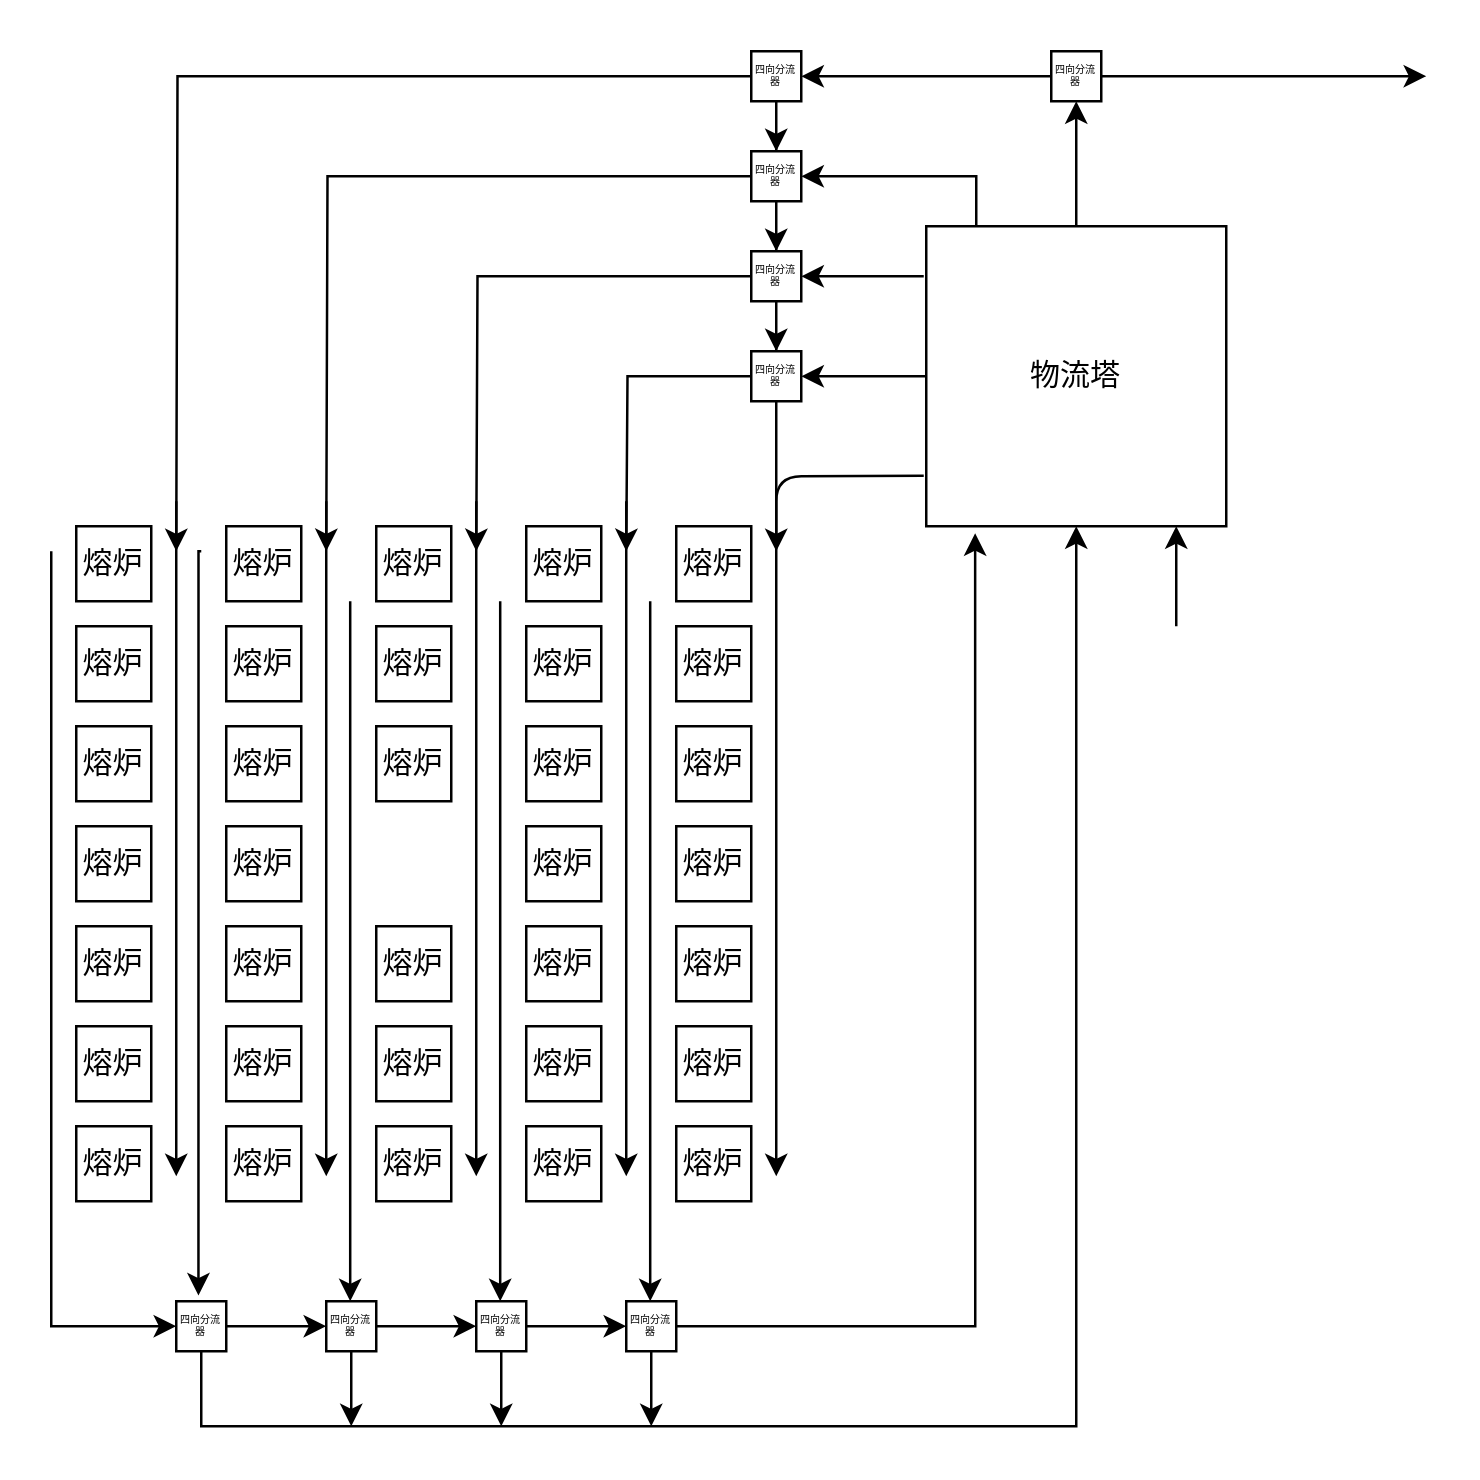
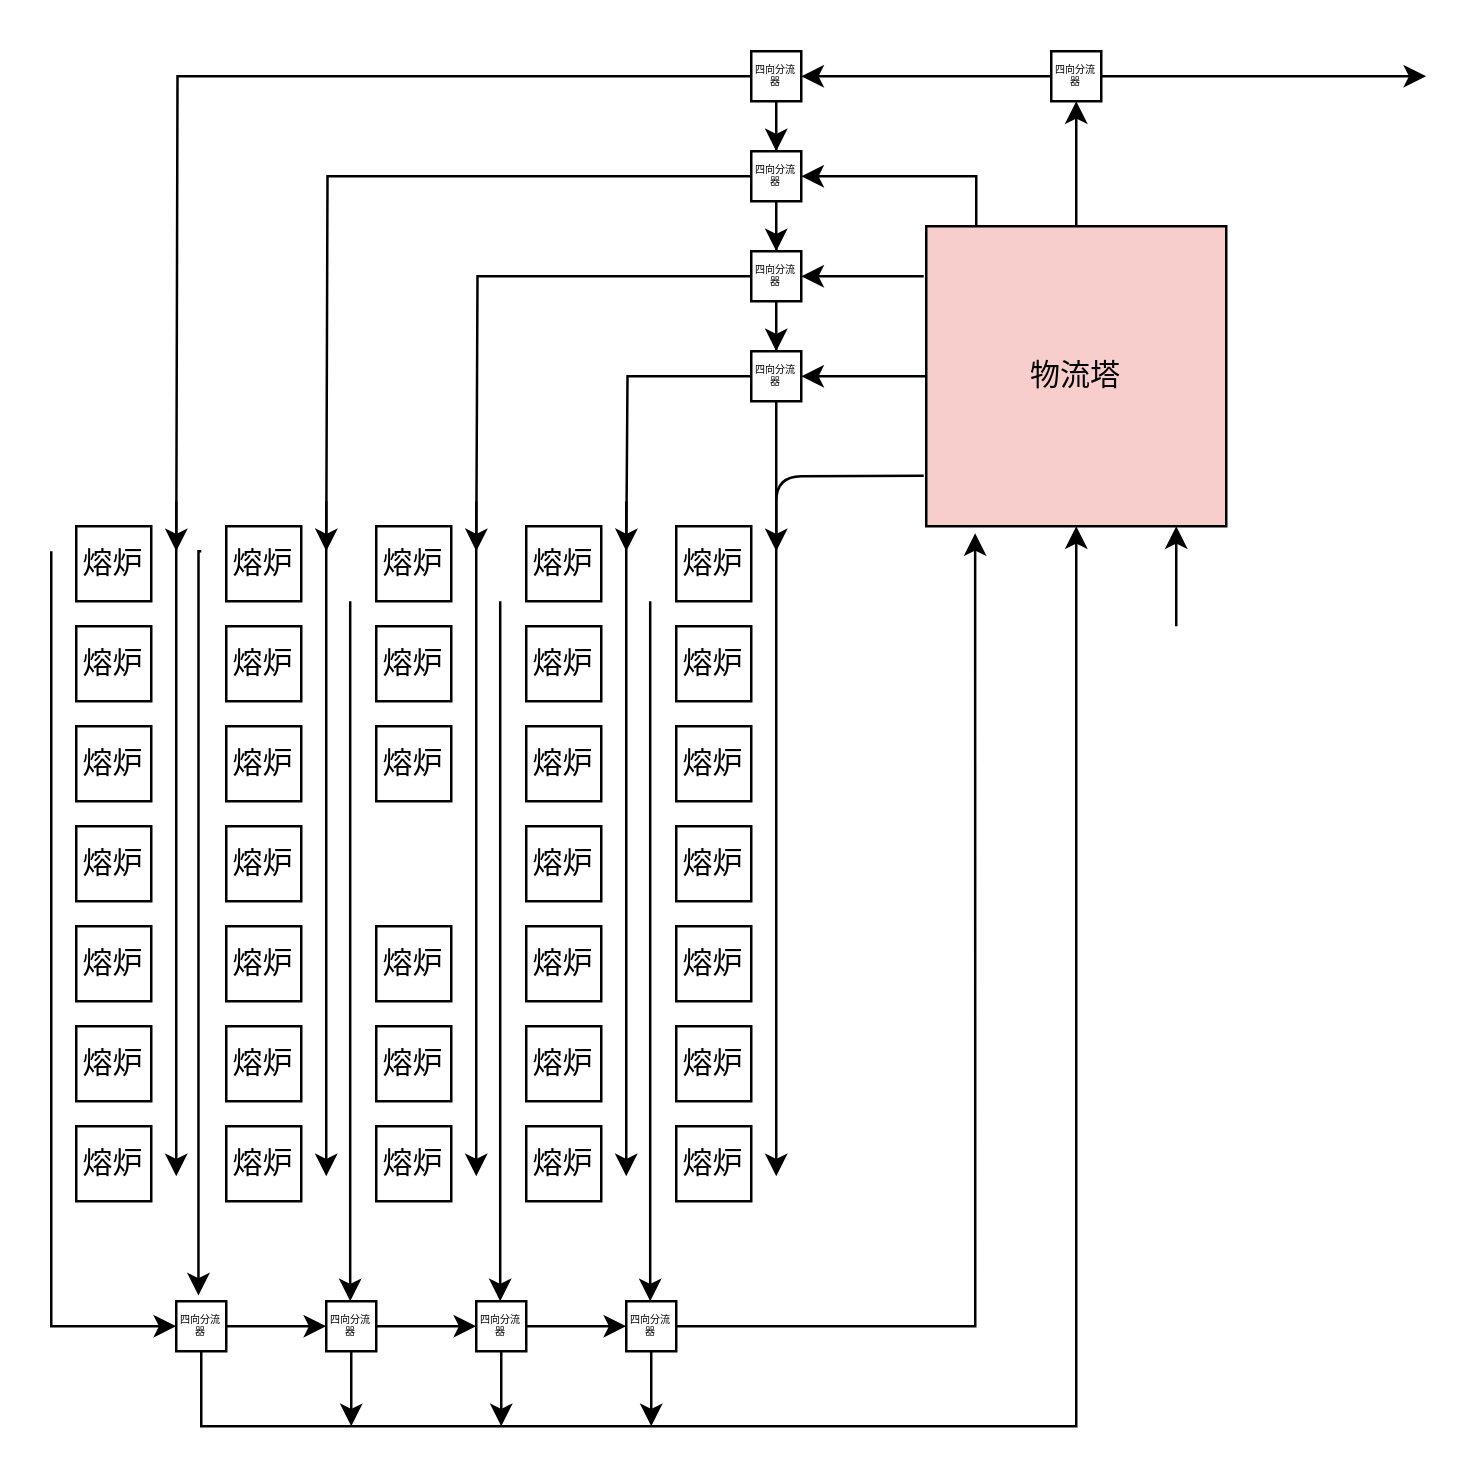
(1076, 376) -> (1076, 376)
